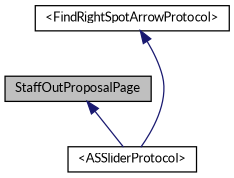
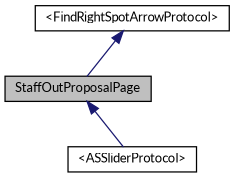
(163, 95) -> (101, 59)
